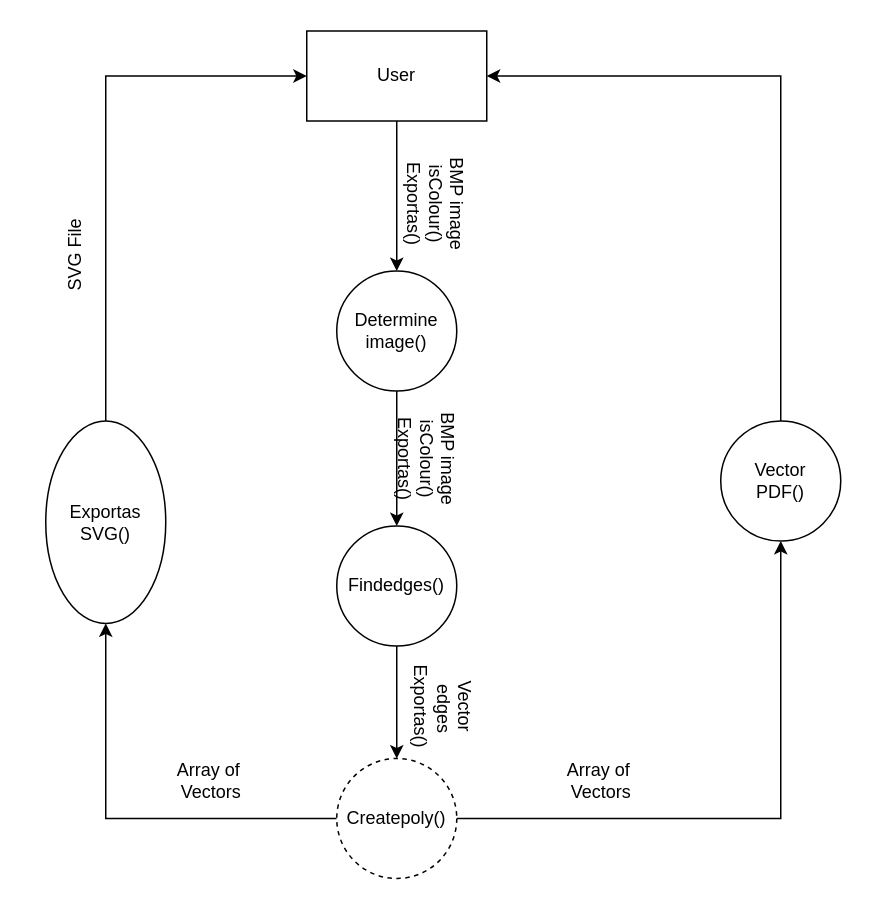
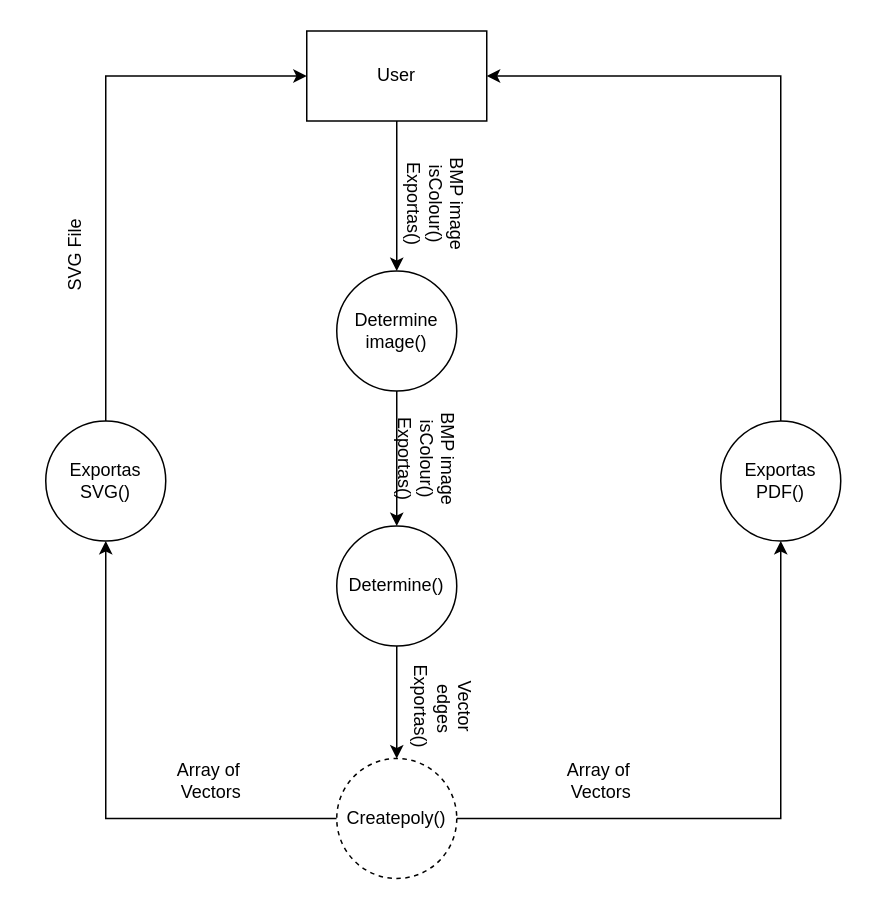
(781, 481) -> (781, 481)
(106, 522) -> (106, 481)
(397, 586) -> (397, 586)
